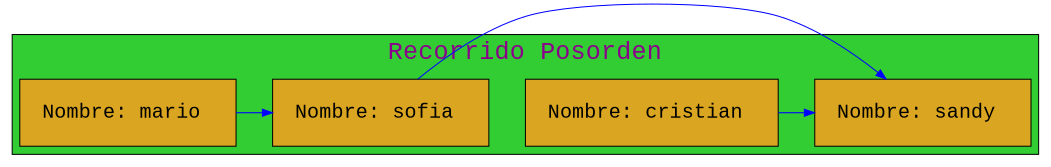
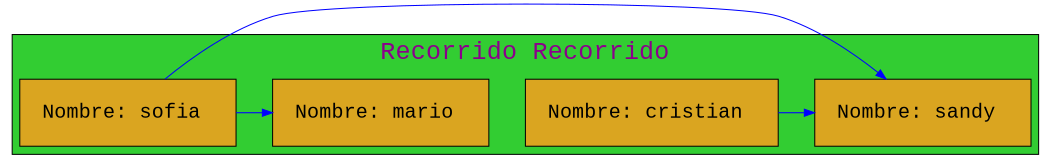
(525, 53) -> (525, 53)
(249, 113) -> (249, 113)
